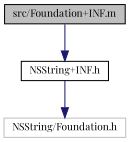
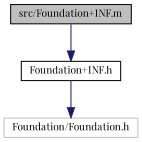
(65, 71) -> (71, 71)
(65, 128) -> (71, 128)
